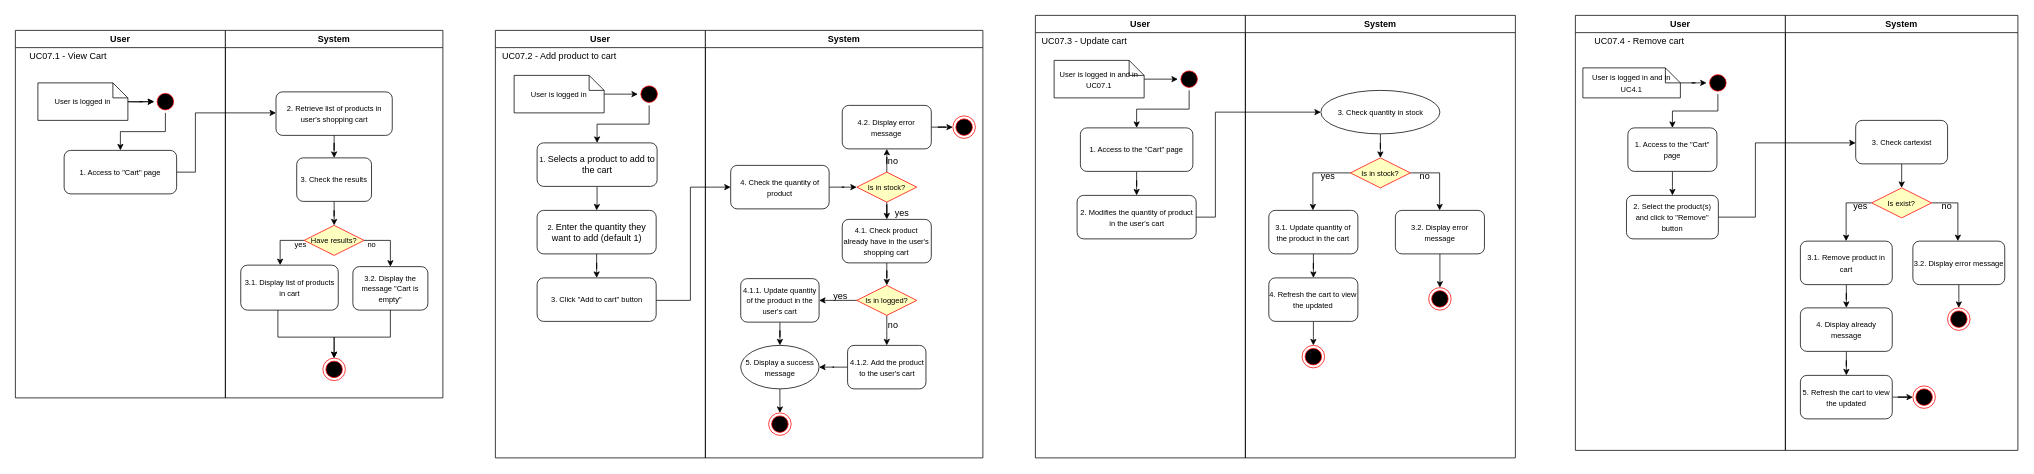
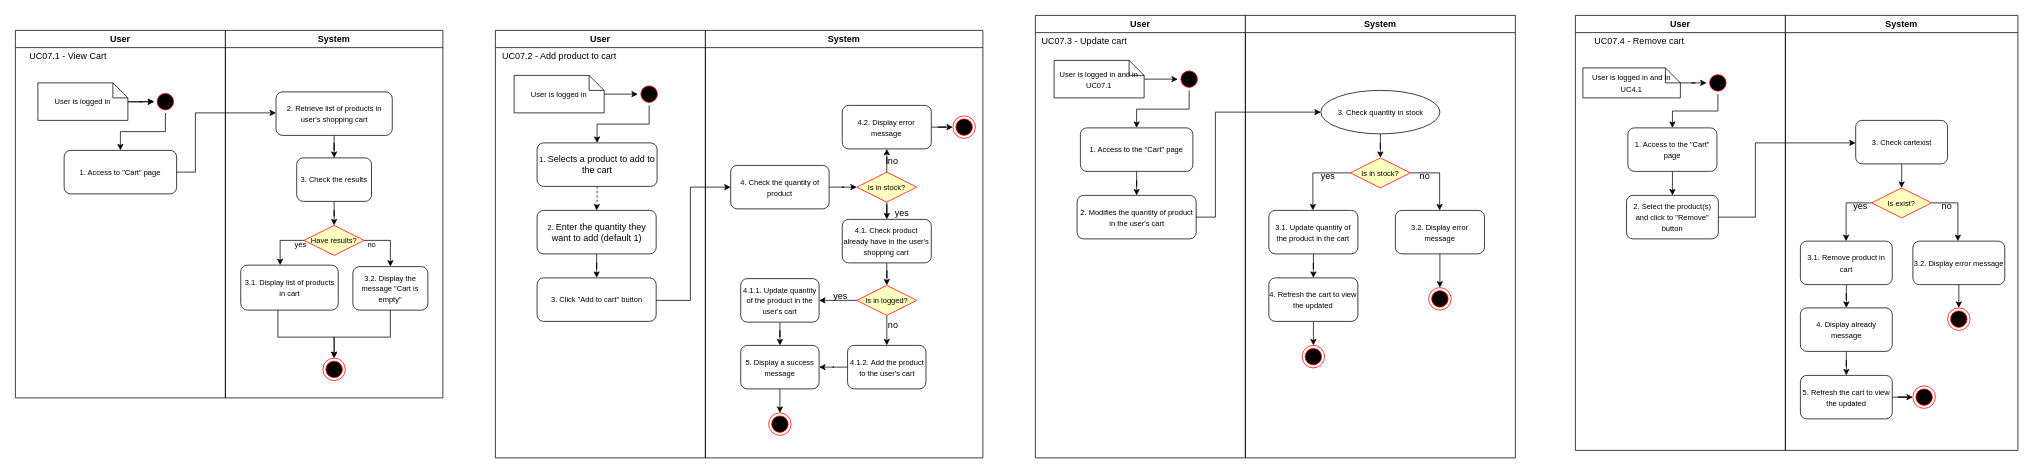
(597, 195) -> (597, 195)
(780, 367) -> (780, 367)
